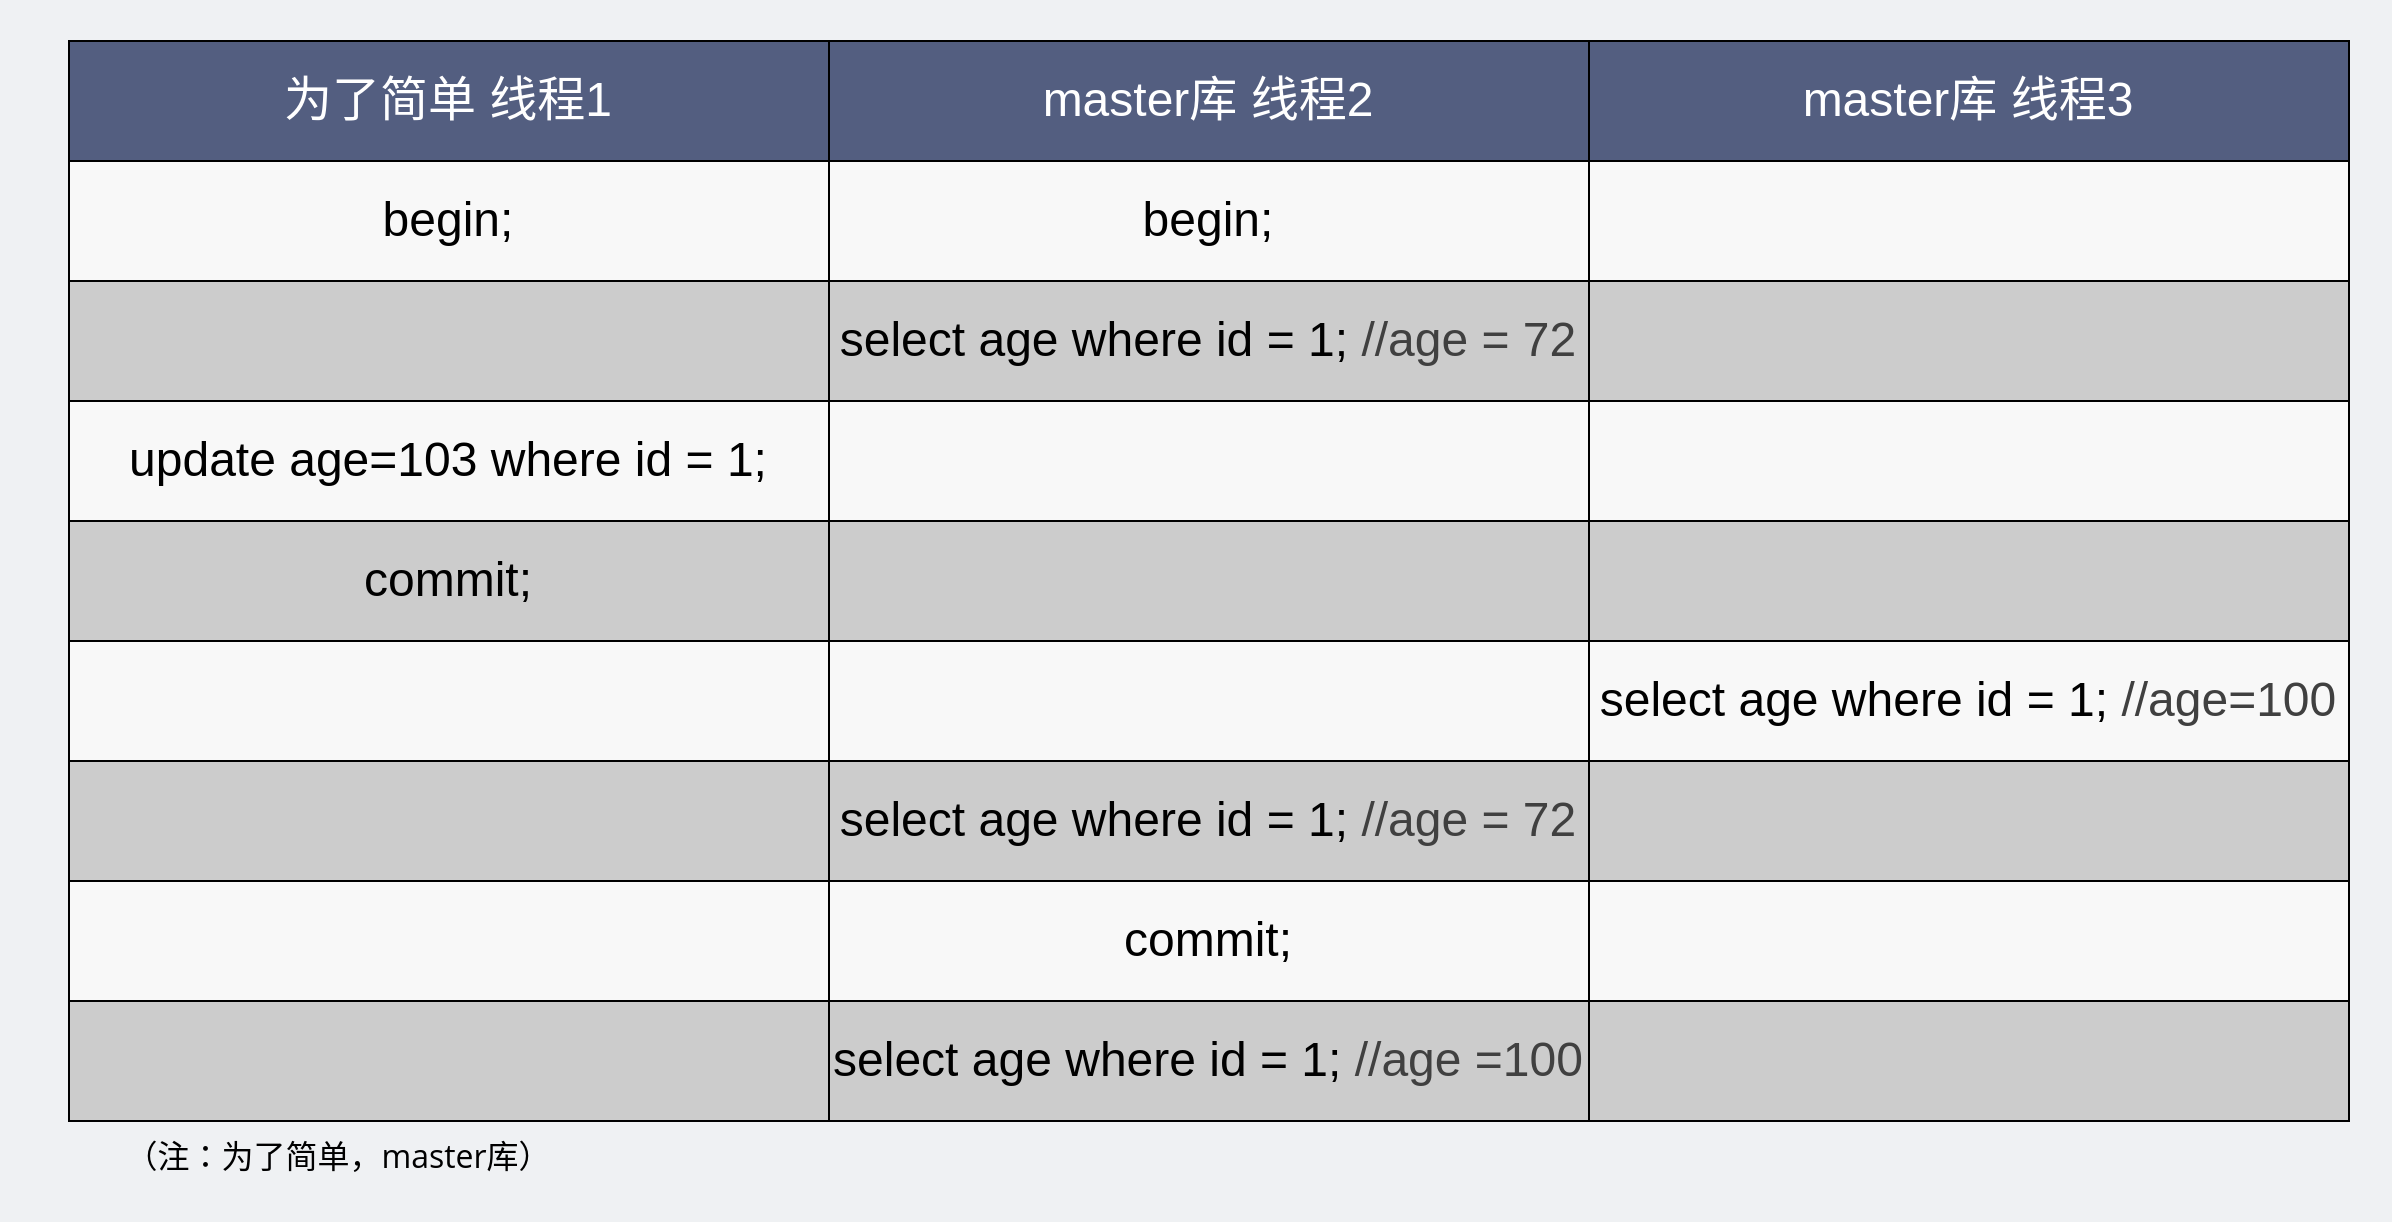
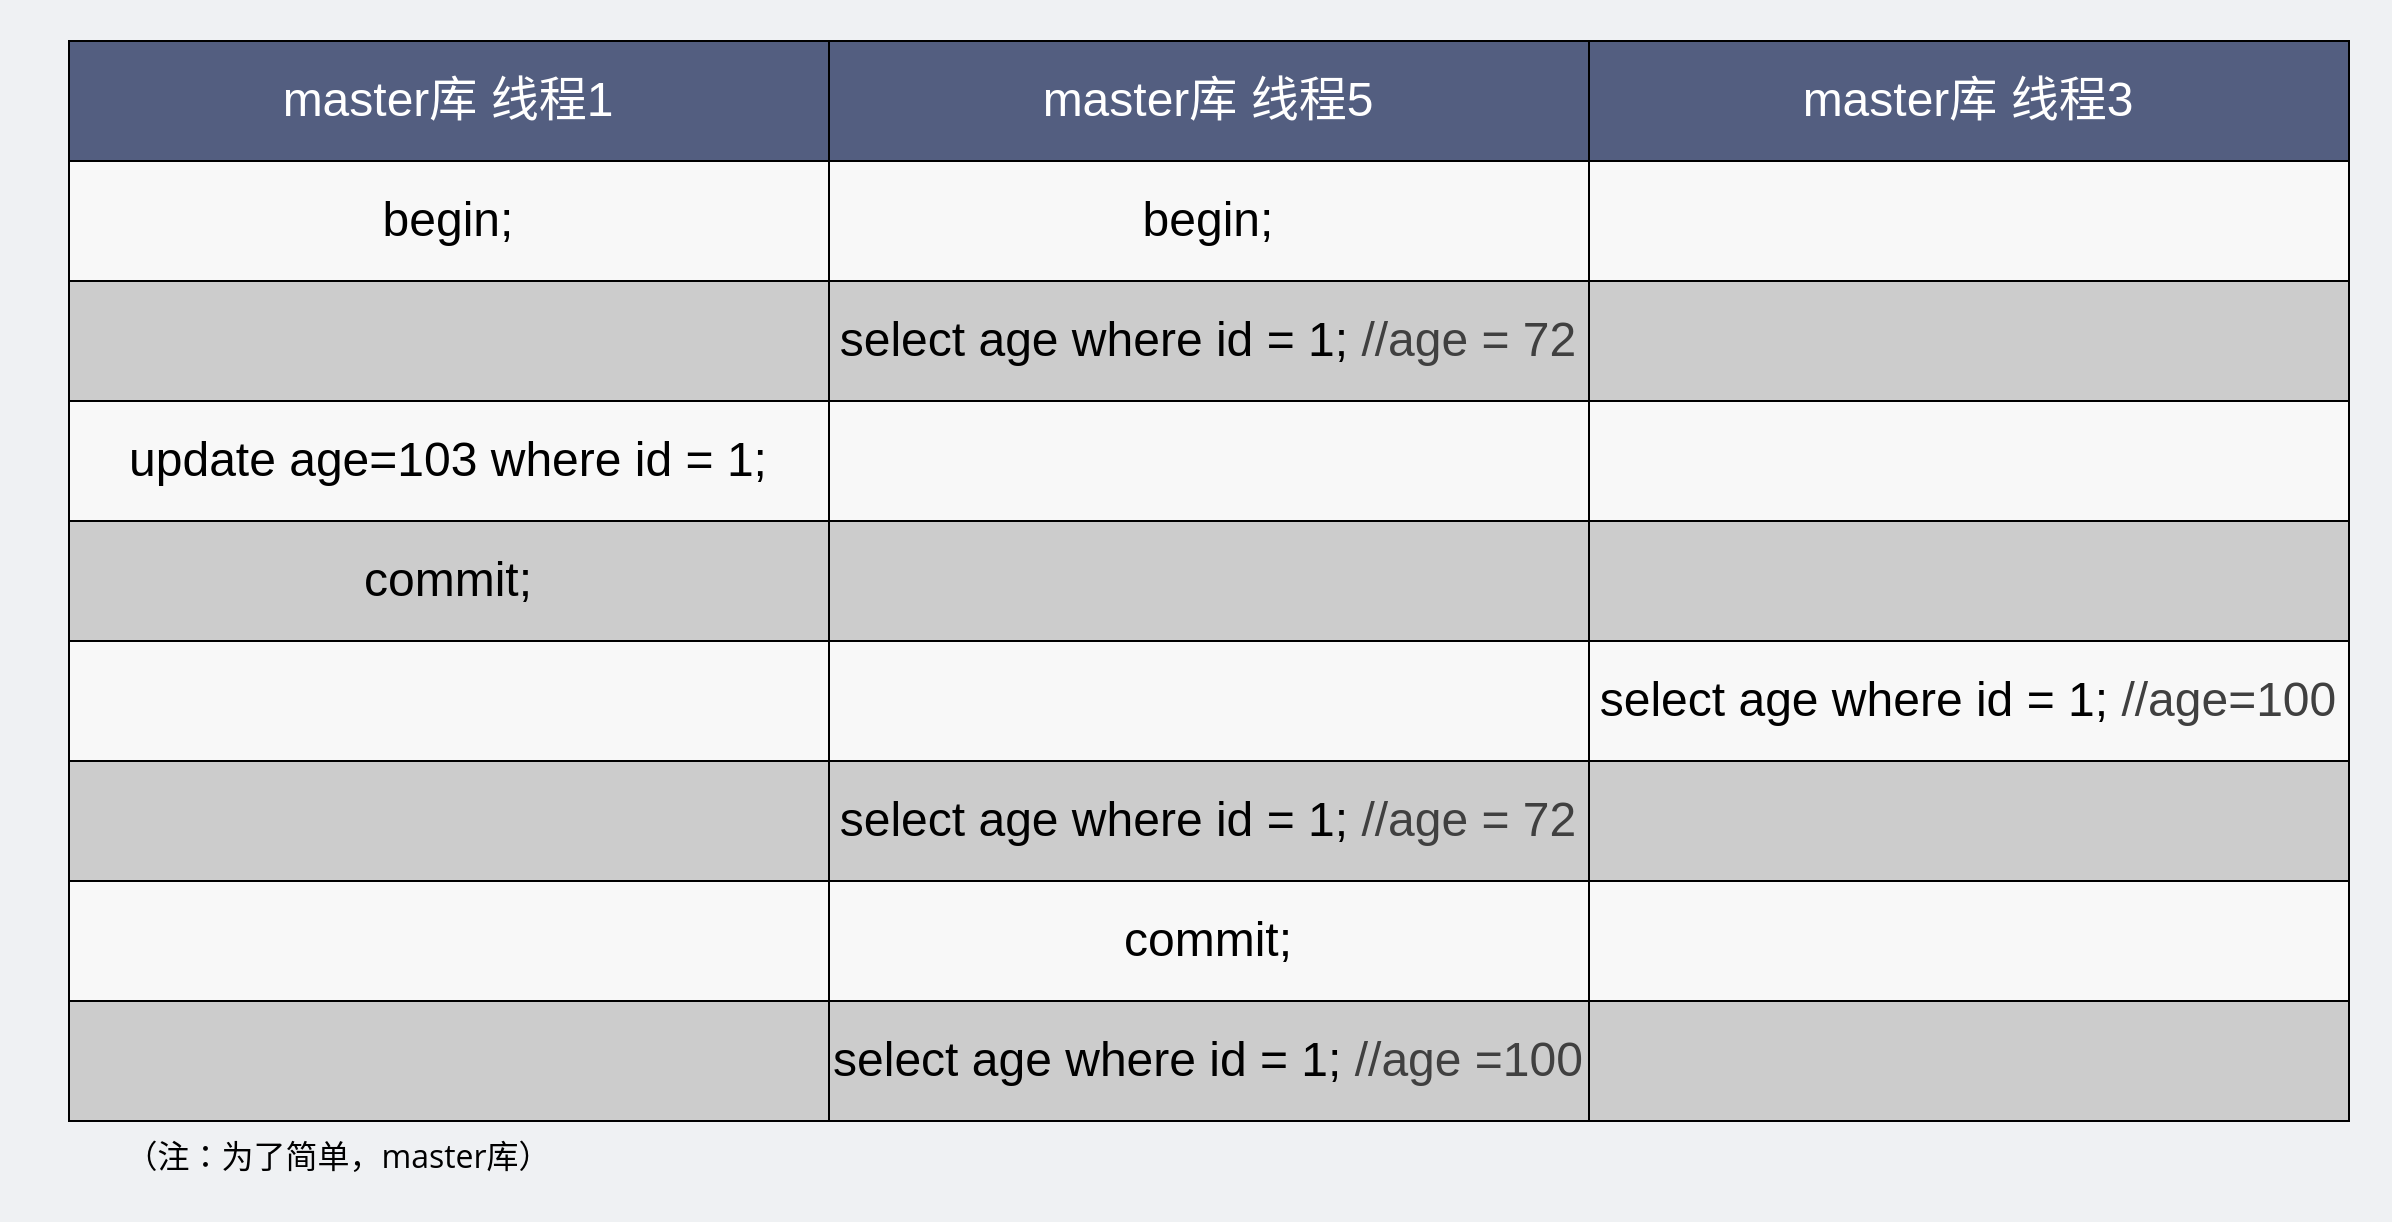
(449, 101) -> (449, 101)
(1209, 101) -> (1209, 101)
